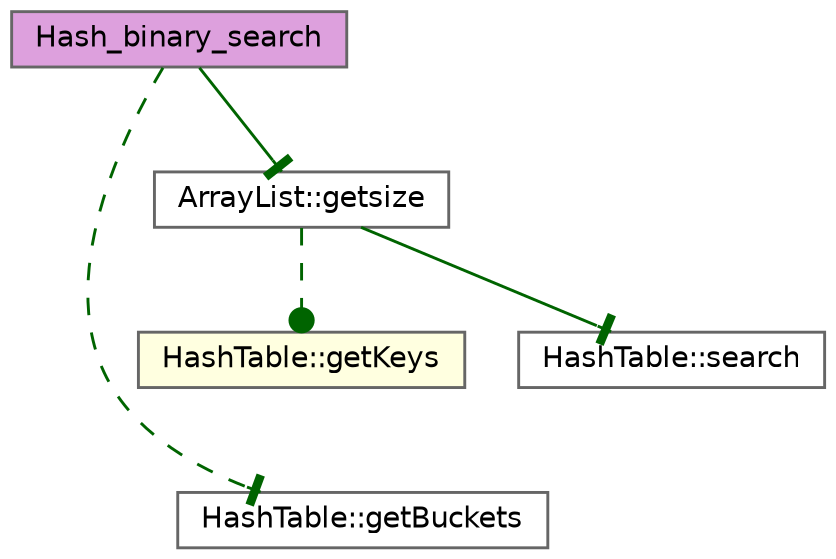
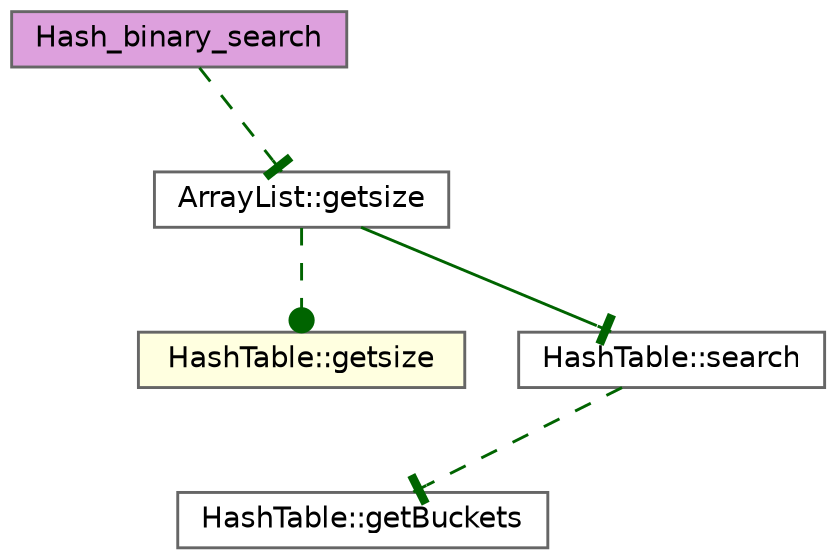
(236, 114) -> (236, 114)
(89, 307) -> (524, 436)
(302, 360) -> (302, 360)
